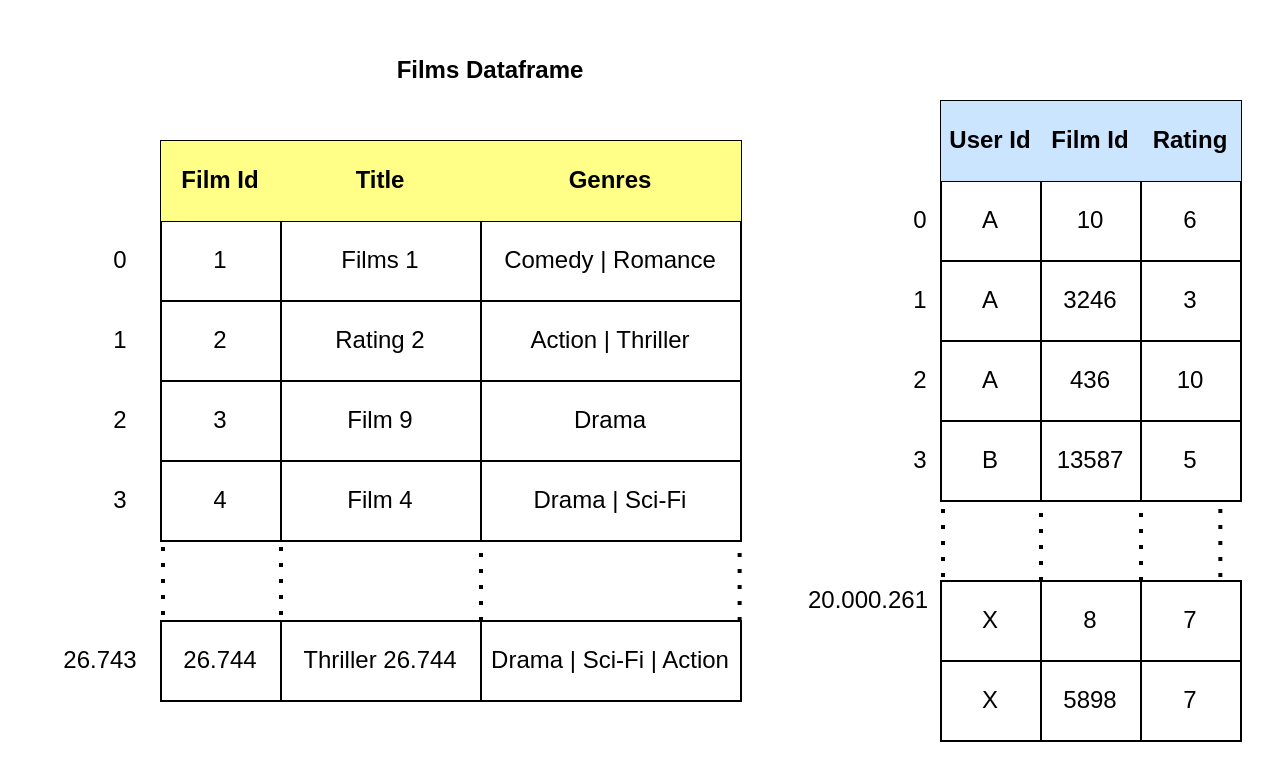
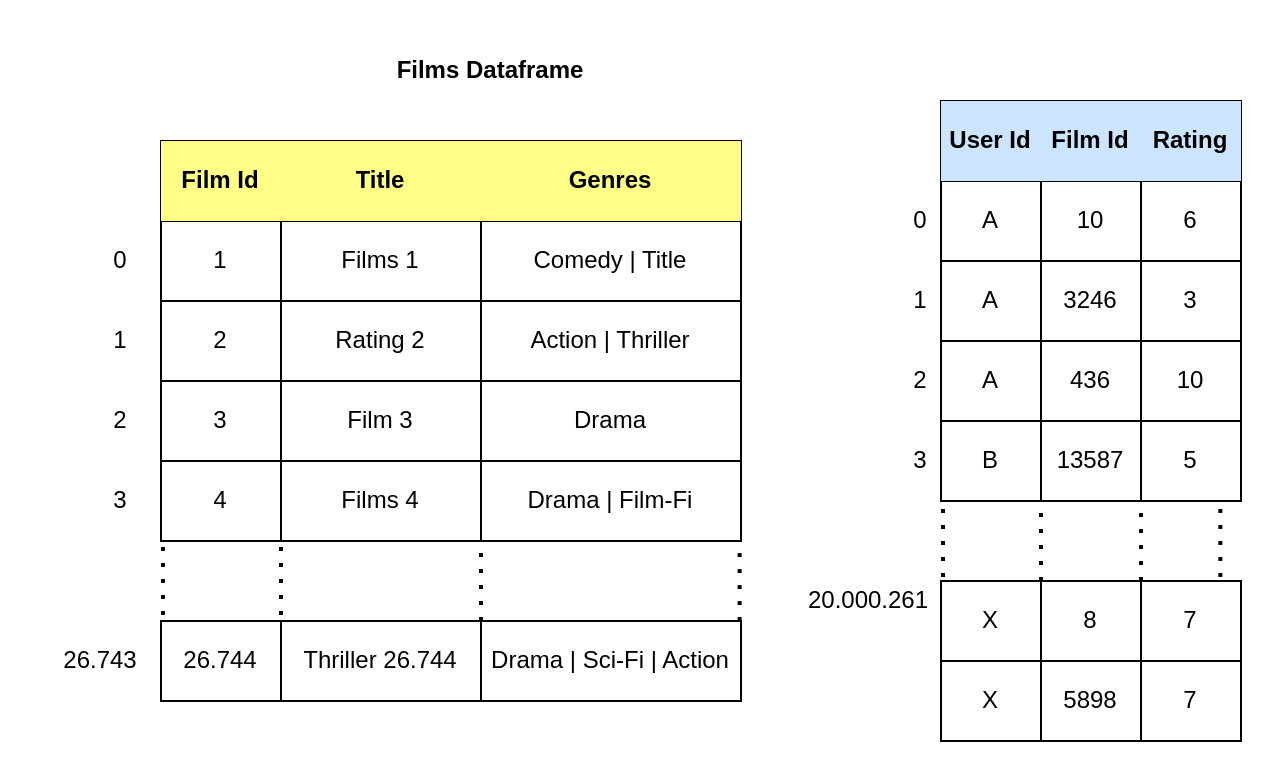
(611, 261) -> (611, 261)
(381, 421) -> (381, 421)
(381, 501) -> (381, 501)
(611, 501) -> (611, 501)
